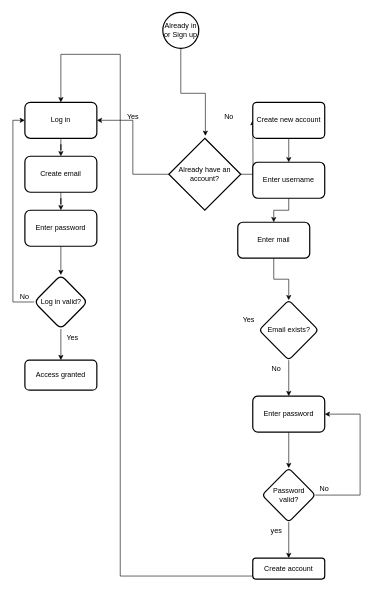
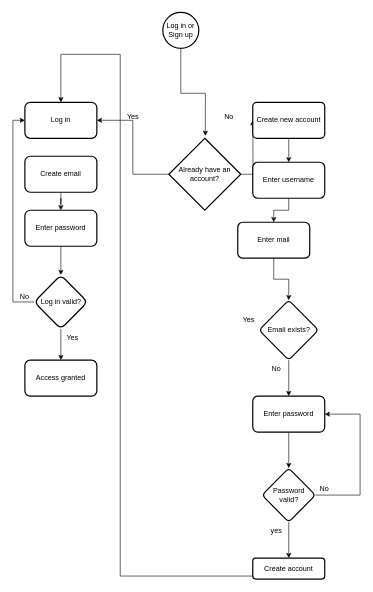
(181, 30) -> (181, 30)
(61, 147) -> none
(61, 375) -> (61, 378)
